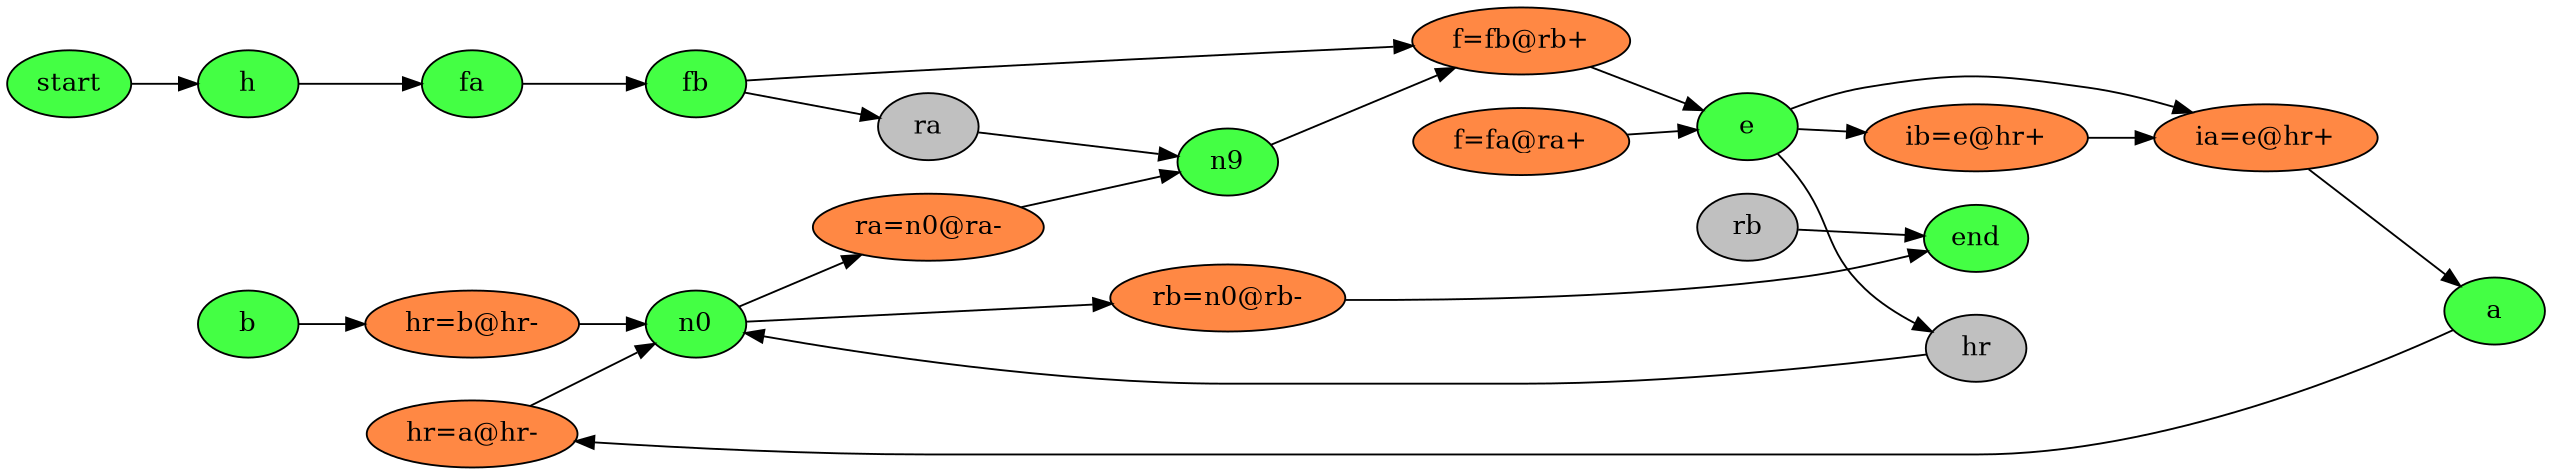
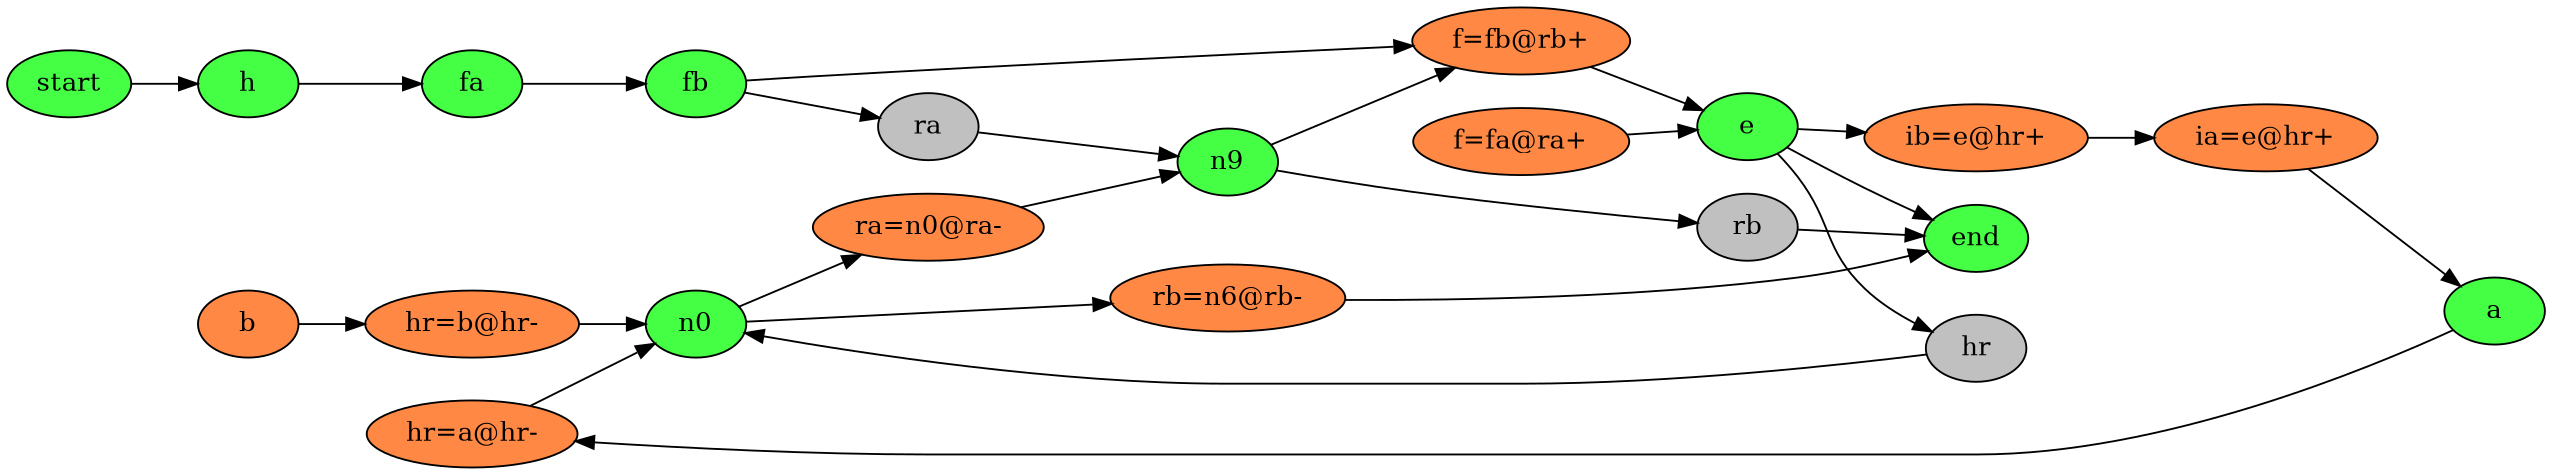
(1982, 77) -> (1851, 181)
none -> (1477, 200)
(1228, 298) -> (1228, 298)
(248, 324) -> (248, 324)
